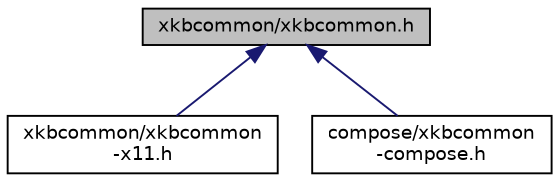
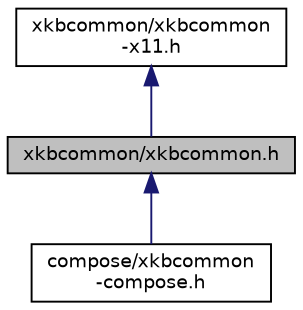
(214, 86) -> (151, 111)
